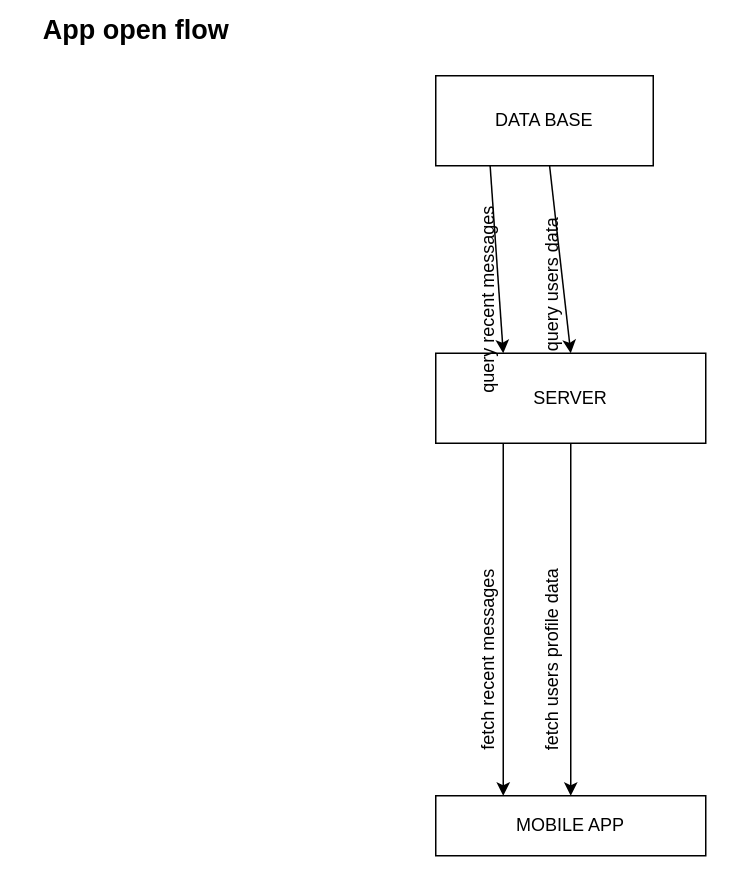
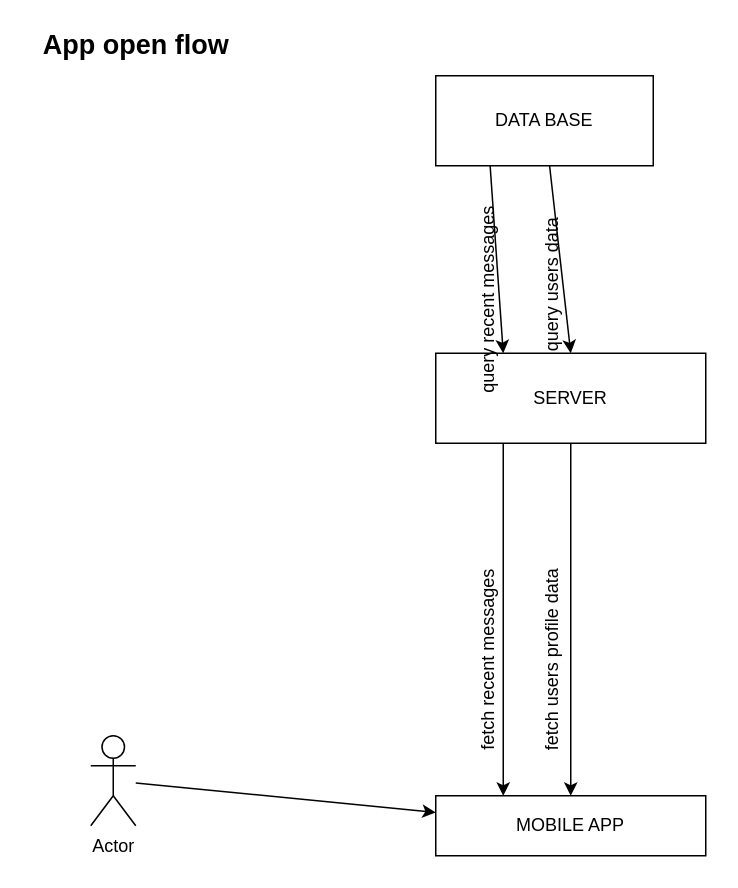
(136, 31) -> (136, 46)
none -> (113, 781)
none -> (280, 797)
